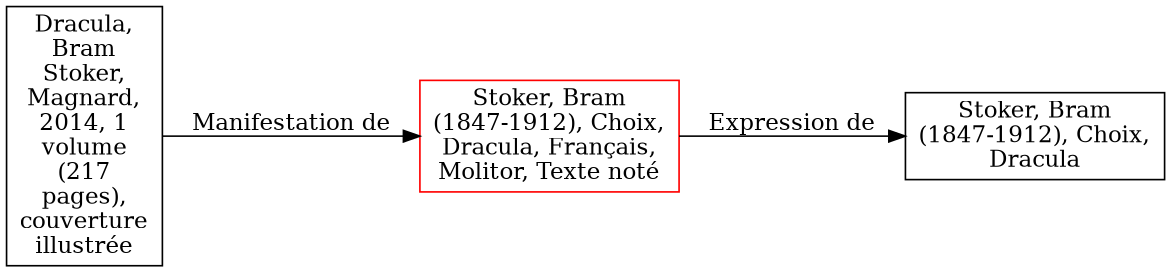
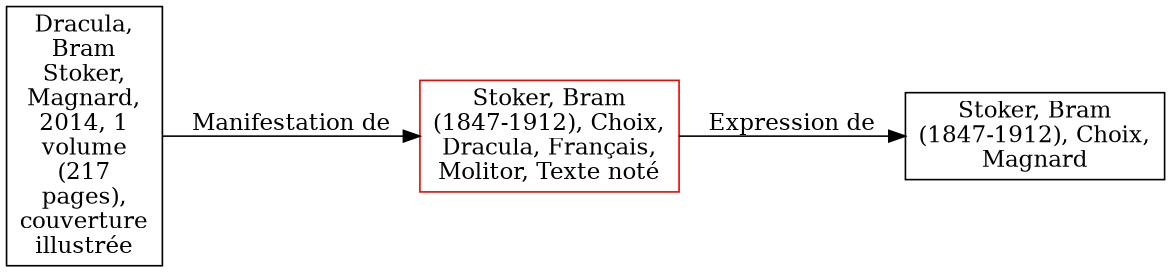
(1035, 136) -> (1035, 136)
